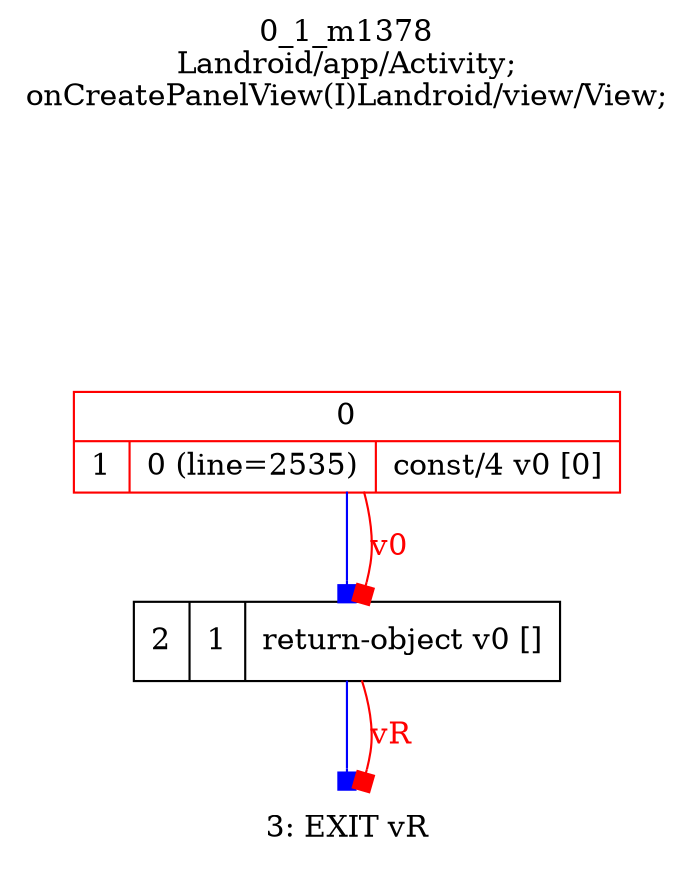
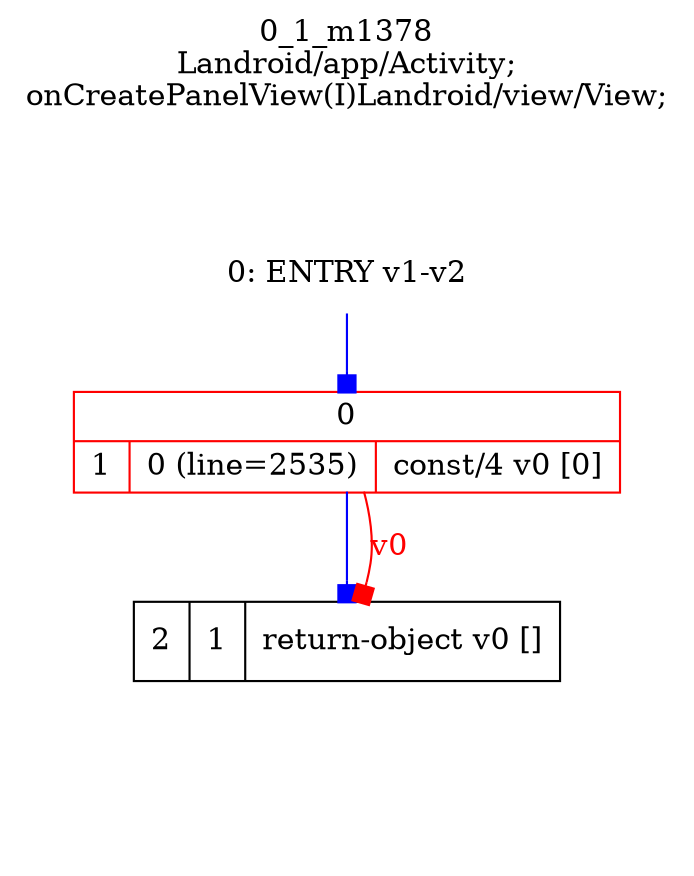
none -> (347, 274)
(347, 829) -> none
